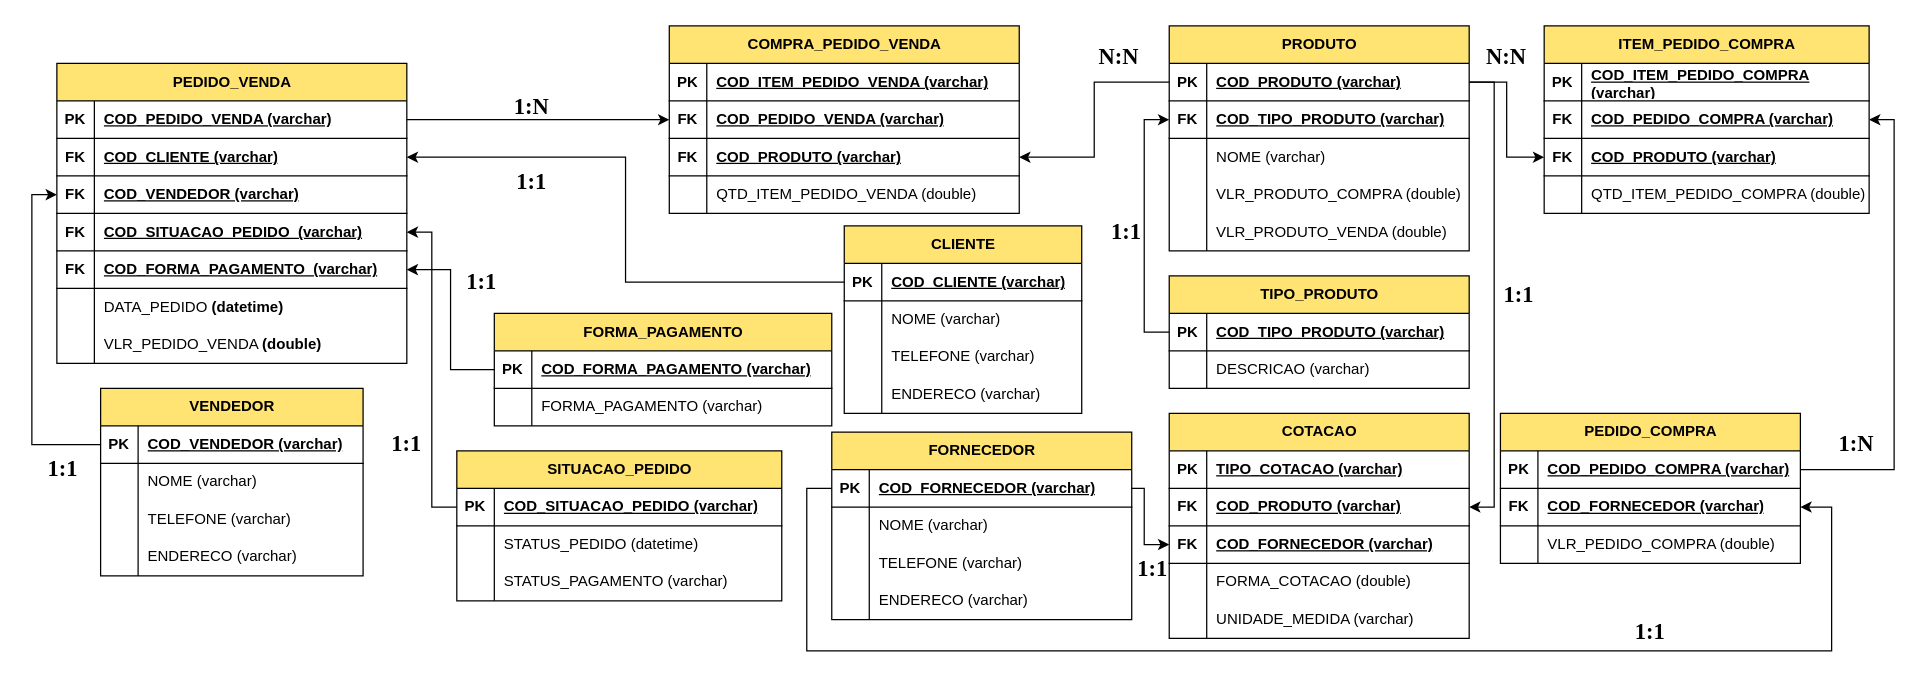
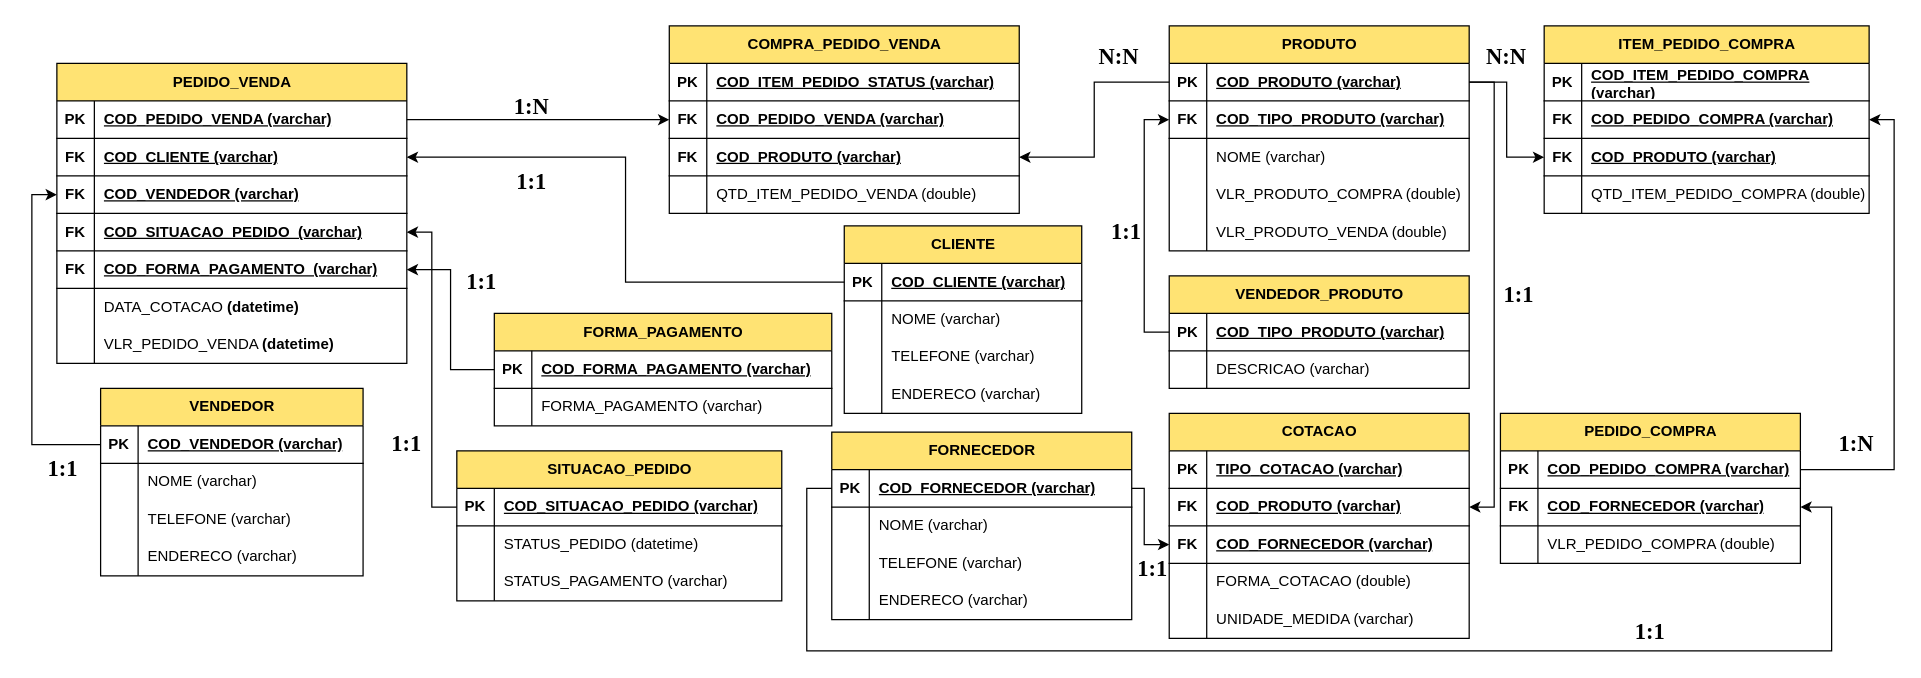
(845, 82) -> (849, 82)
(1320, 294) -> (1320, 294)
(193, 307) -> (197, 307)
(205, 344) -> (214, 344)
